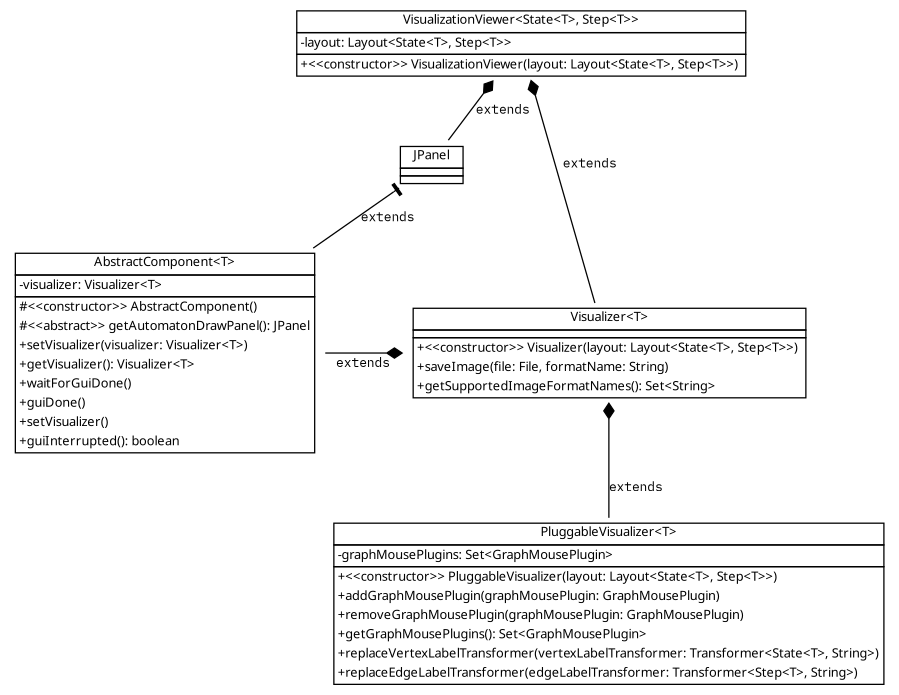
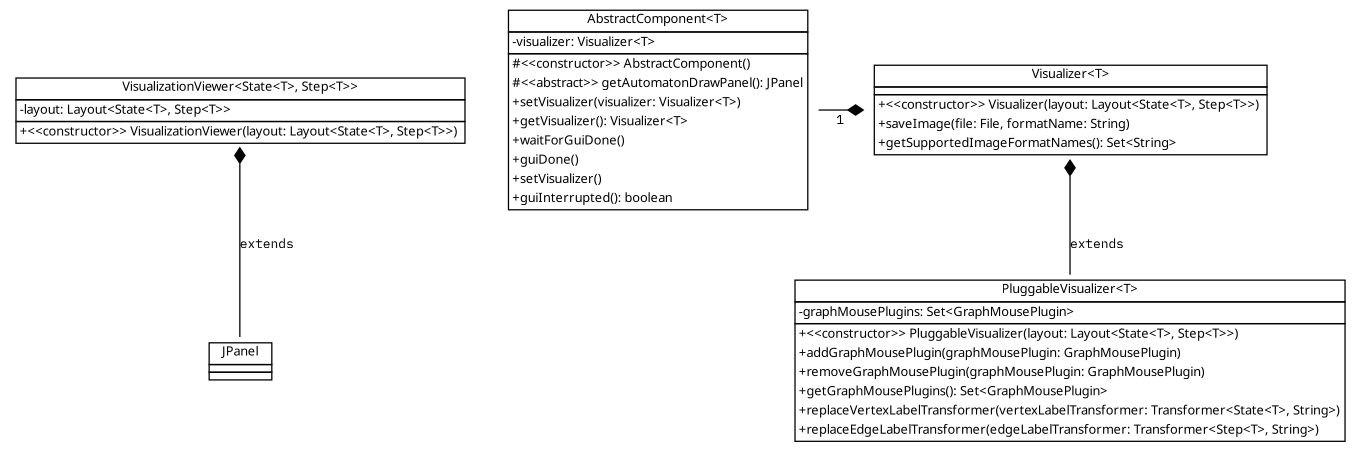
(565, 199) -> none
(353, 220) -> none
(364, 364) -> (841, 121)
